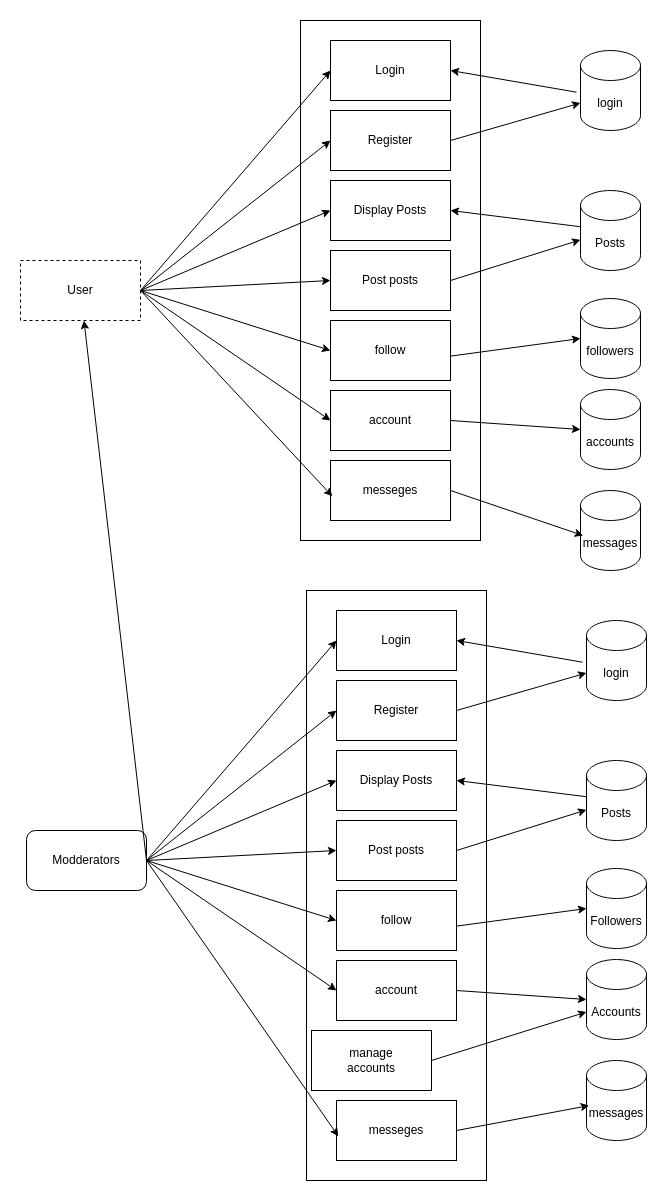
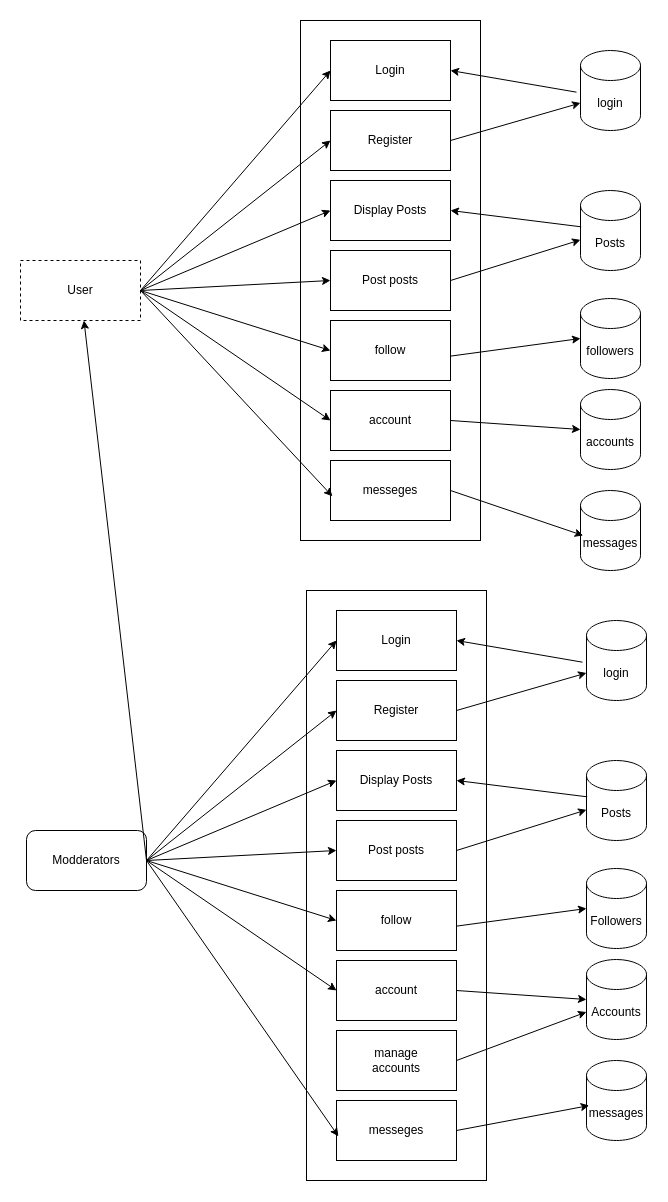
(372, 1061) -> (397, 1061)
